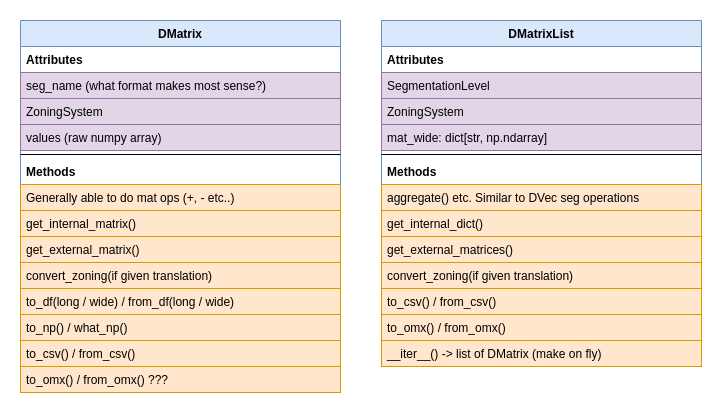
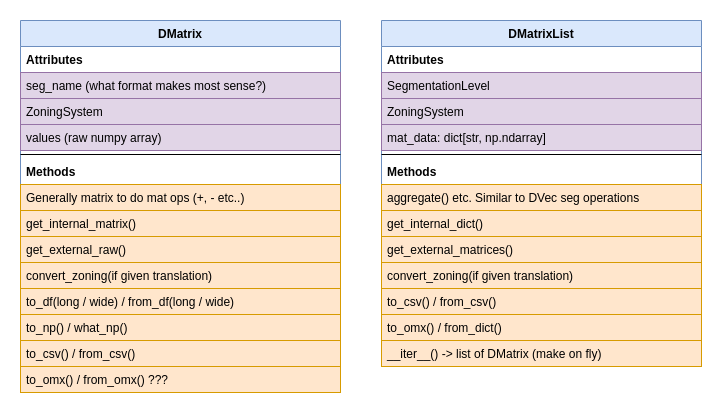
(480, 138) -> (482, 138)
(142, 198) -> (149, 198)
(93, 250) -> (85, 250)
(454, 328) -> (456, 328)
